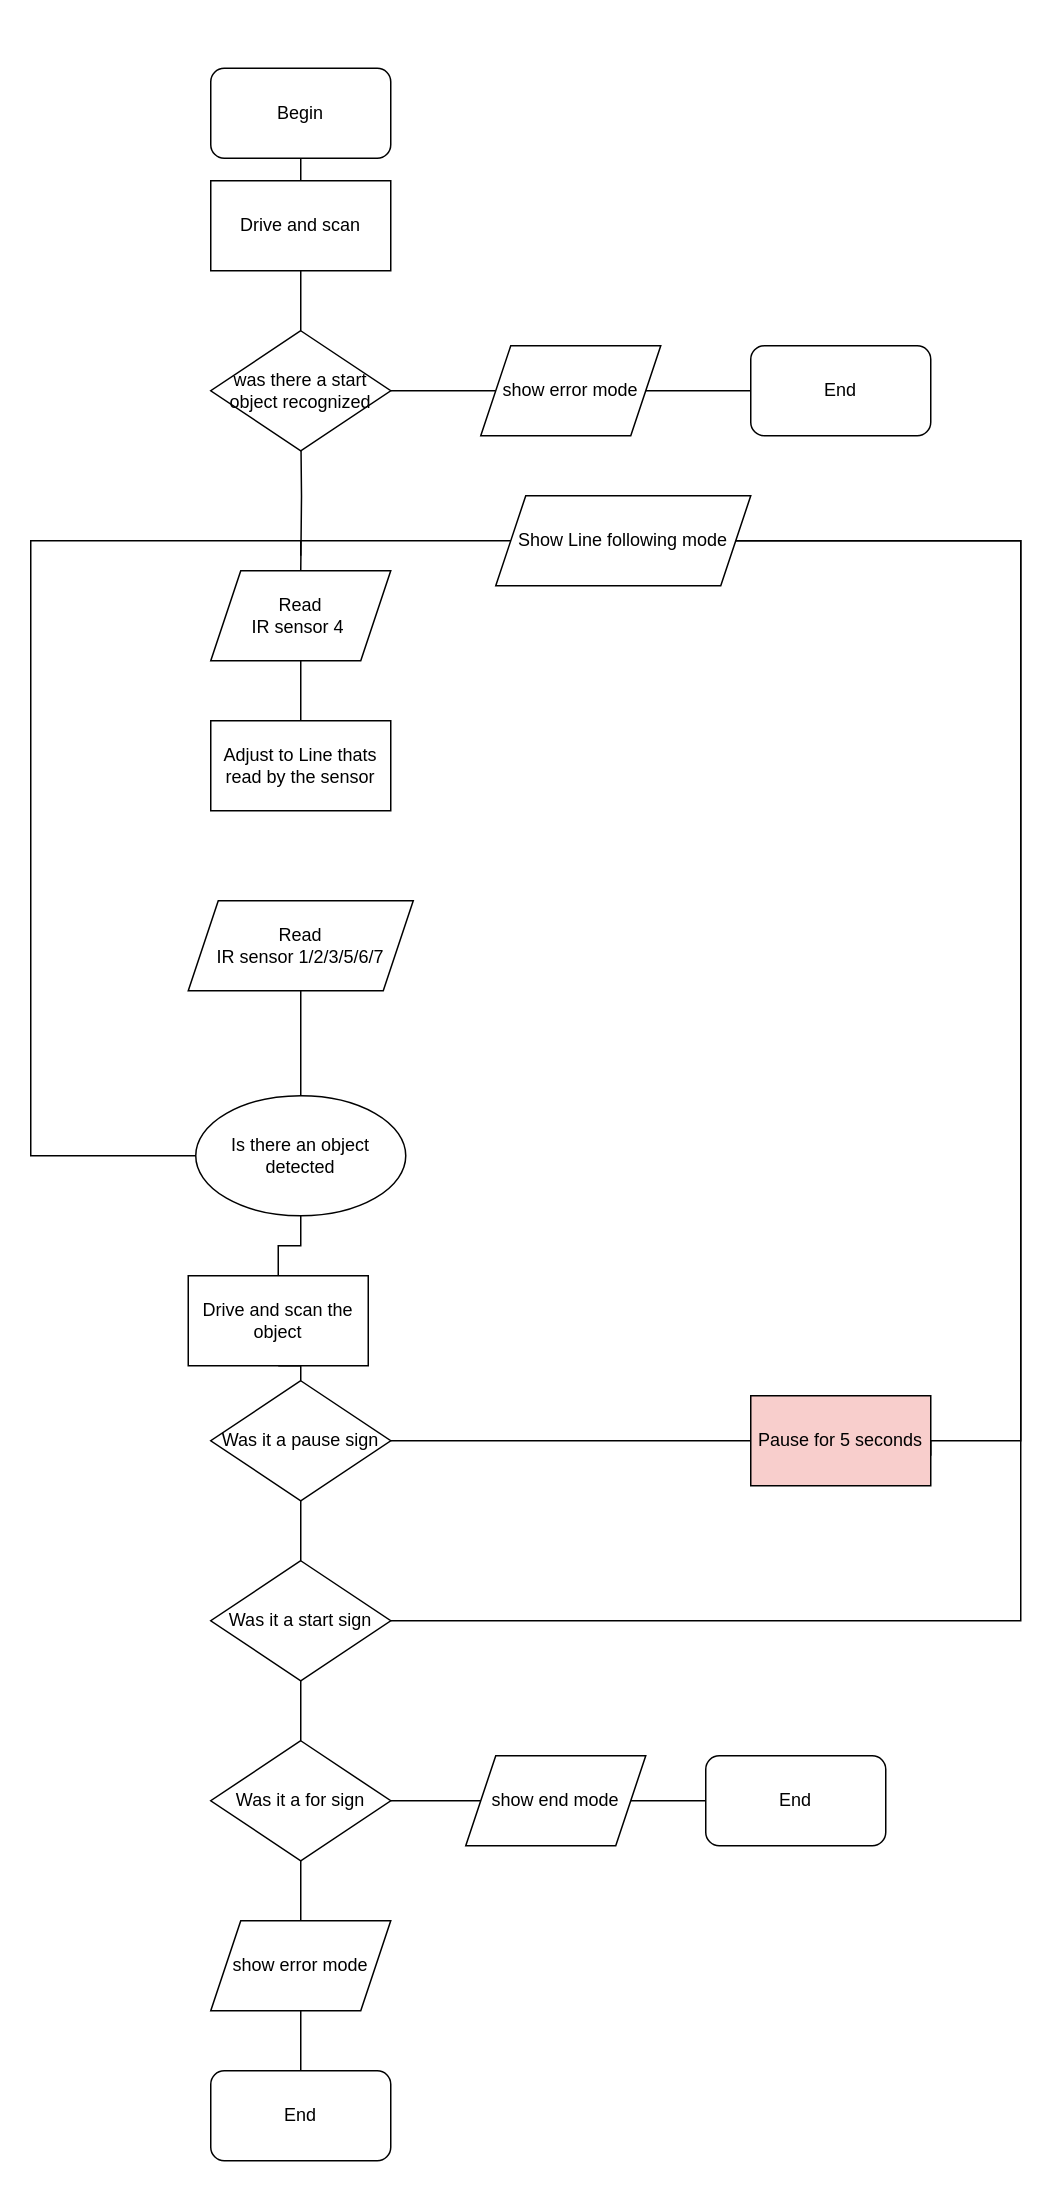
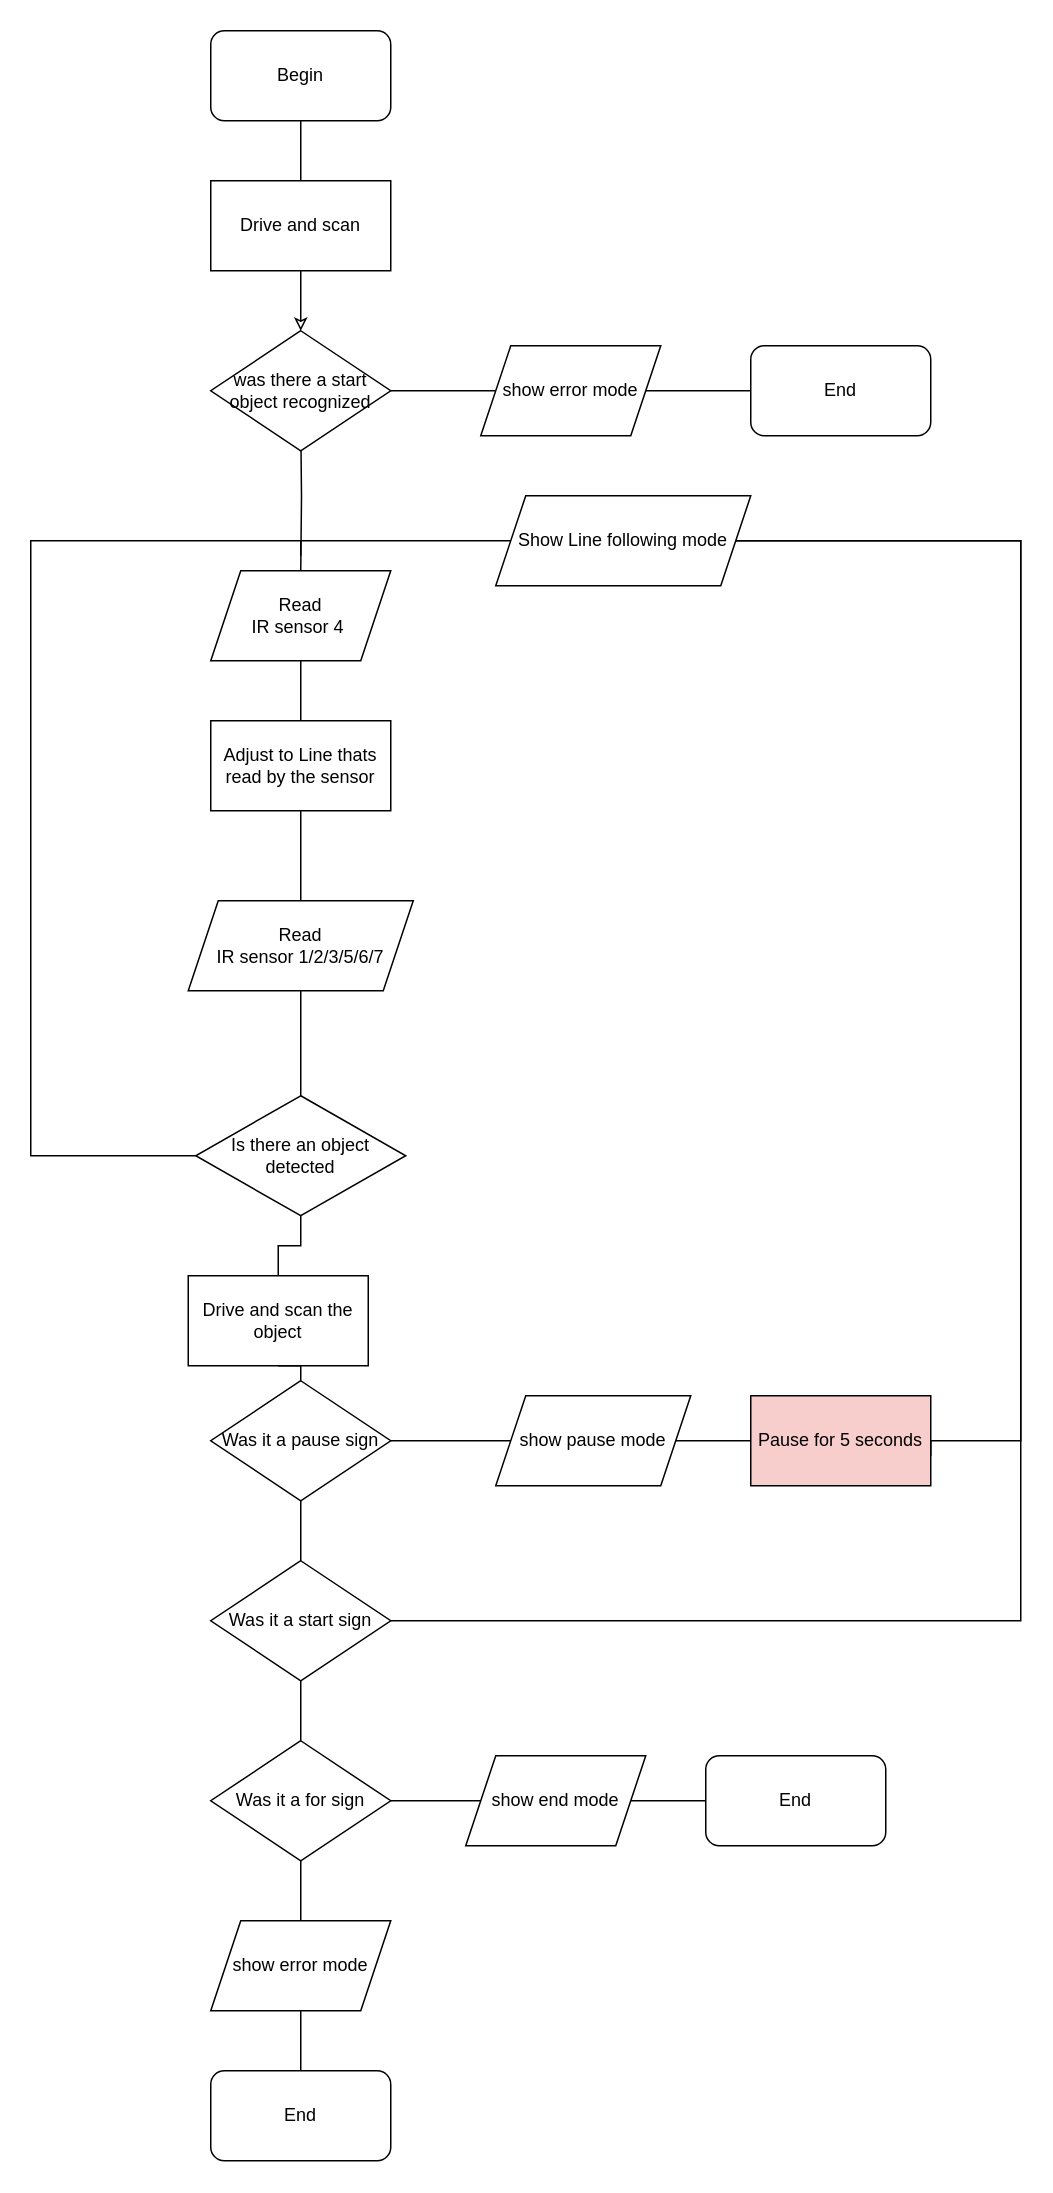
(301, 113) -> (301, 76)
(301, 323) -> (301, 319)
none -> (301, 856)
(301, 1156) -> (301, 1156)
none -> (593, 1441)
